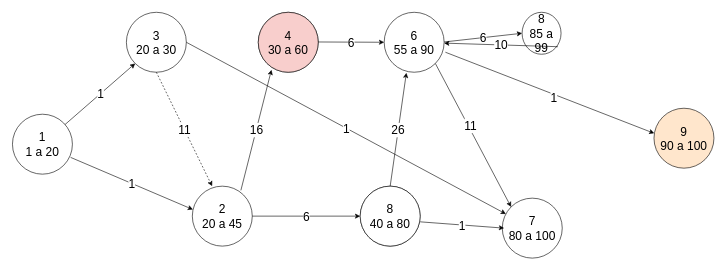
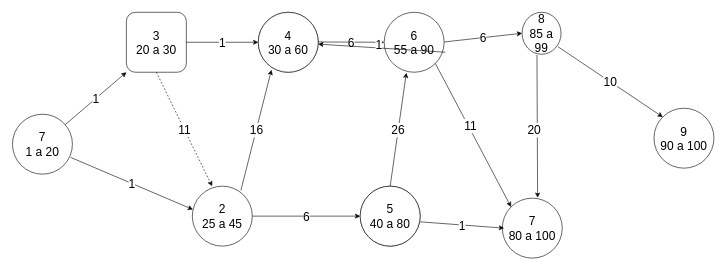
(156, 42) -> (156, 42)
(288, 42) -> (288, 42)
(504, 45) -> (609, 81)
(548, 92) -> (379, 48)
(289, 98) -> (189, 42)
(684, 138) -> (684, 138)
(42, 144) -> (42, 144)
none -> (538, 158)
(222, 216) -> (222, 216)
(390, 216) -> (390, 216)
